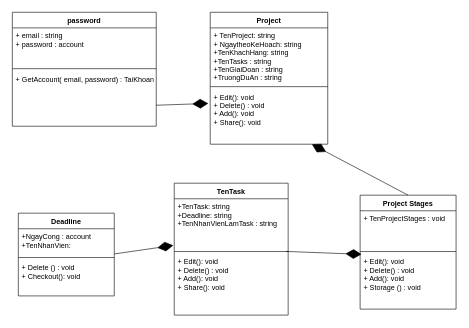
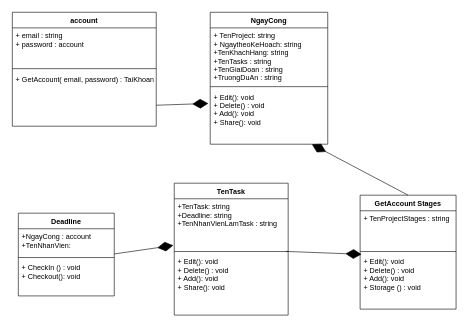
(84, 20) -> (84, 20)
(269, 20) -> (269, 20)
(408, 203) -> (408, 203)
(409, 219) -> (413, 219)
(51, 268) -> (54, 268)
